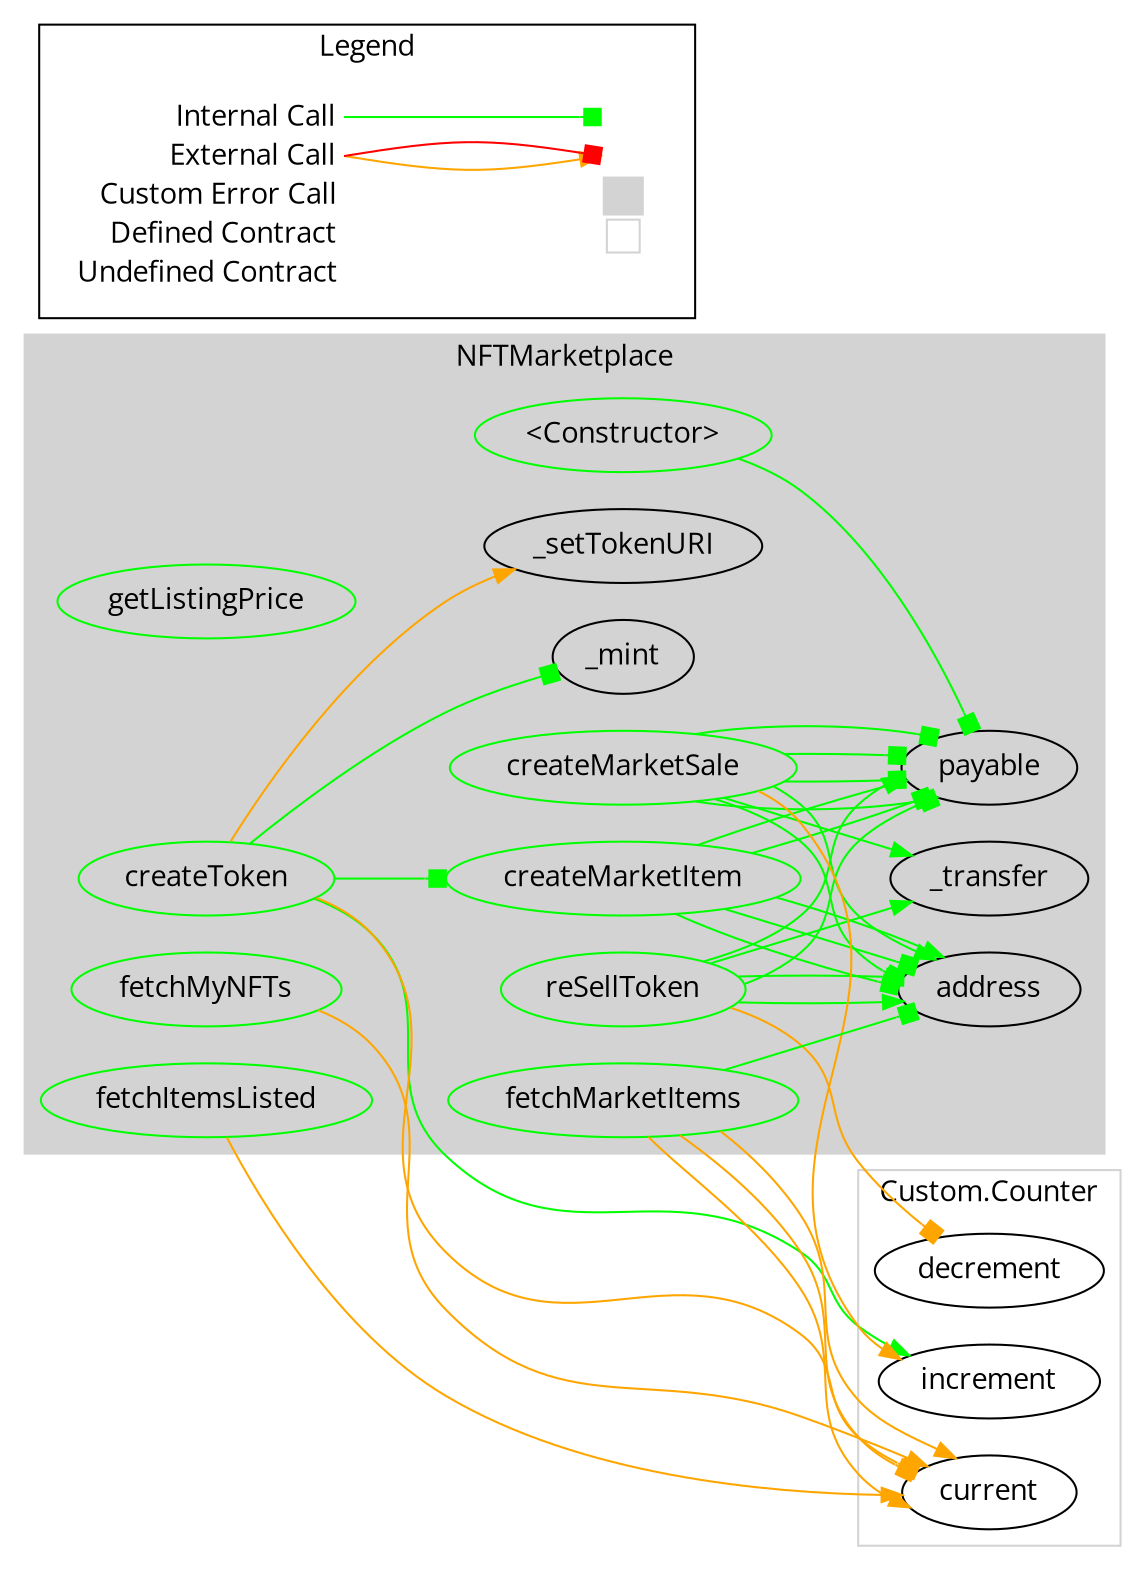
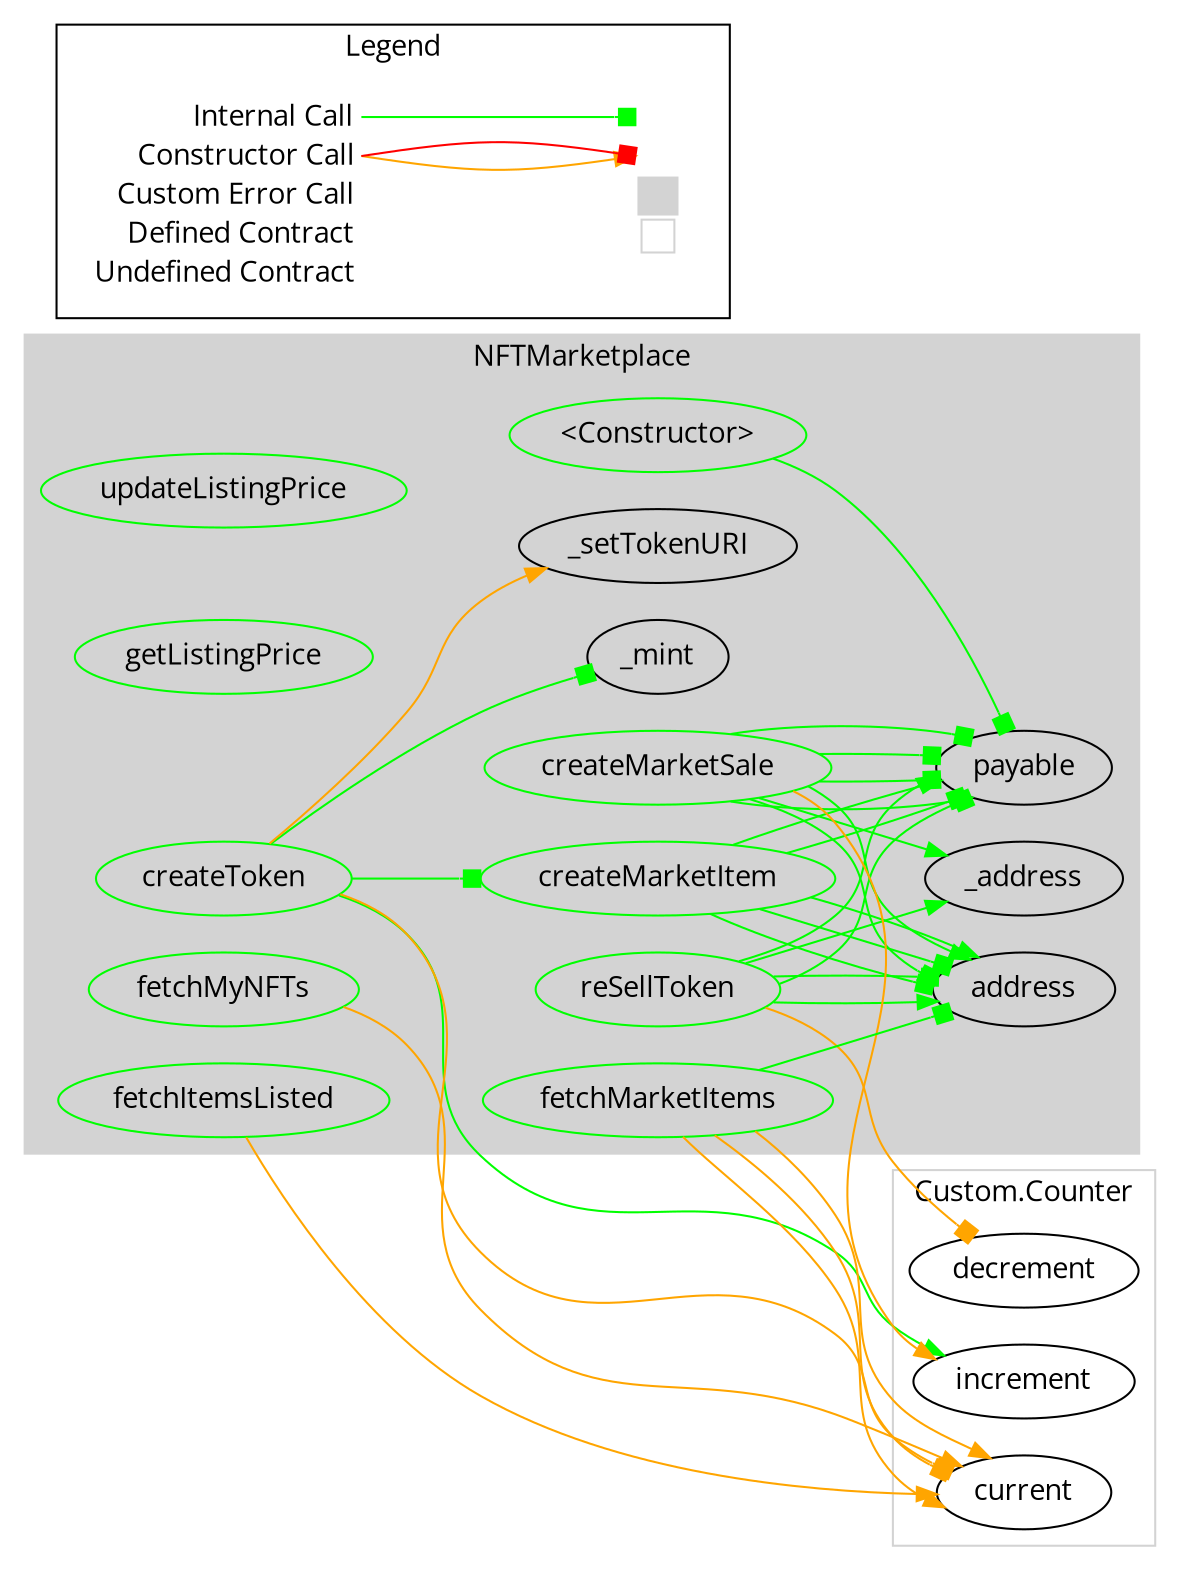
(254, 156) -> (246, 156)
none -> (224, 491)
(989, 879) -> (1024, 879)
